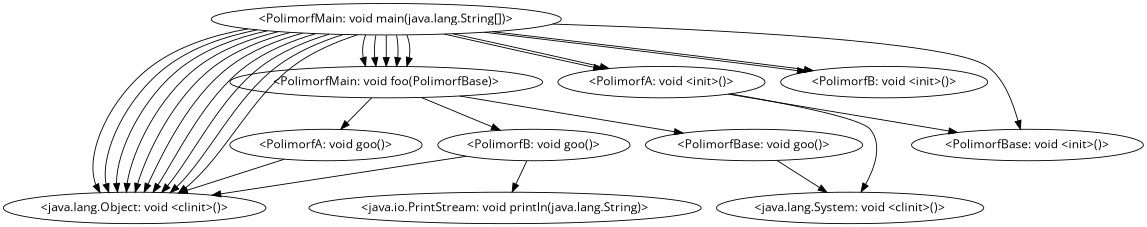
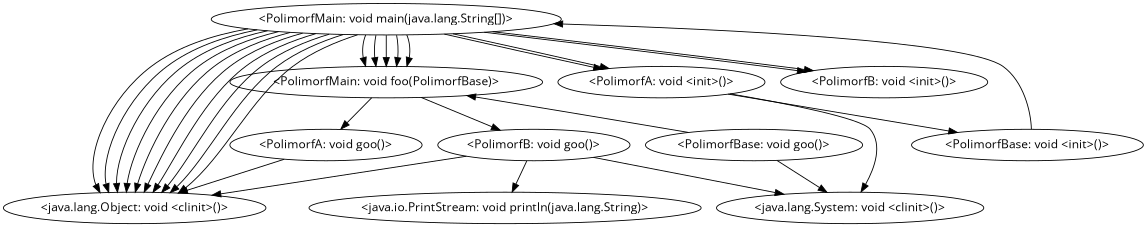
(803, 37) -> (820, 37)
(567, 114) -> (582, 115)
none -> (684, 175)
